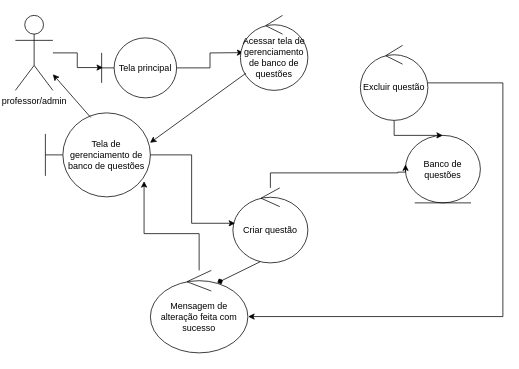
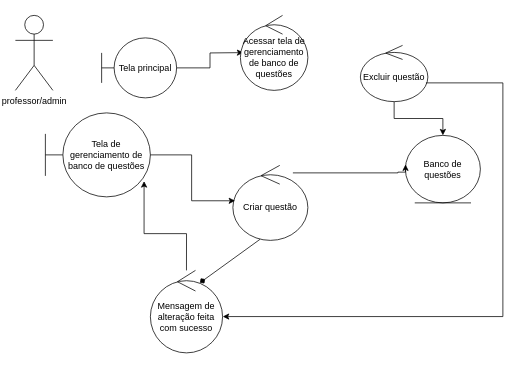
(79, 68) -> none
(394, 83) -> (394, 74)
(73, 97) -> none
(199, 107) -> none
(270, 225) -> (270, 203)
(199, 312) -> (186, 312)
